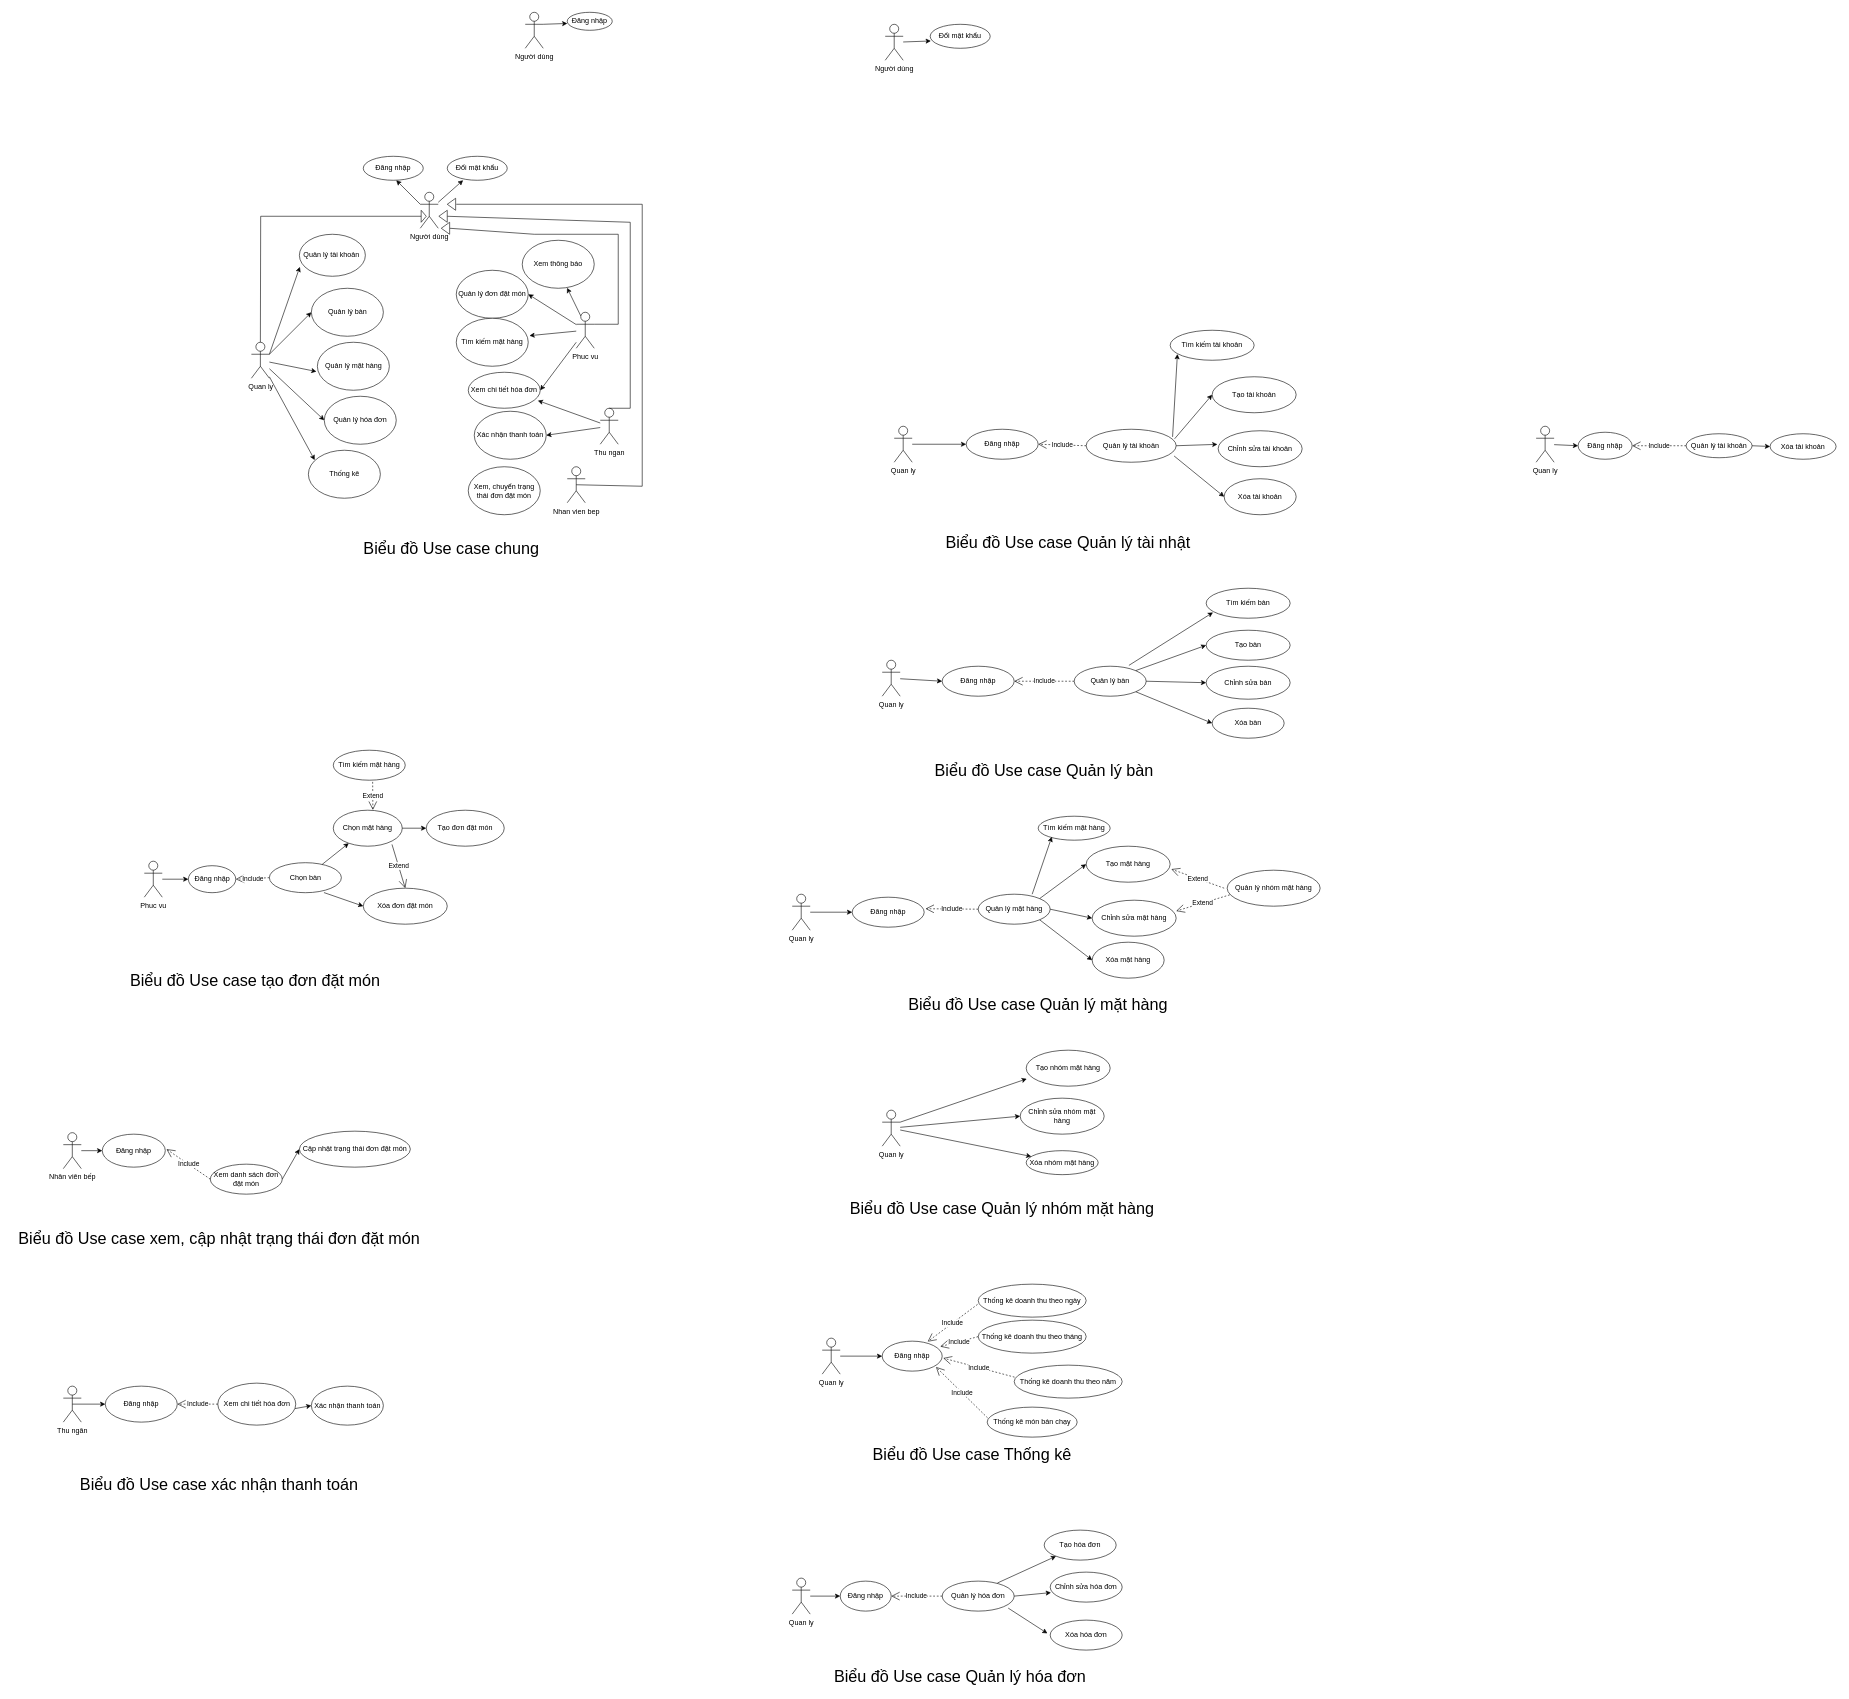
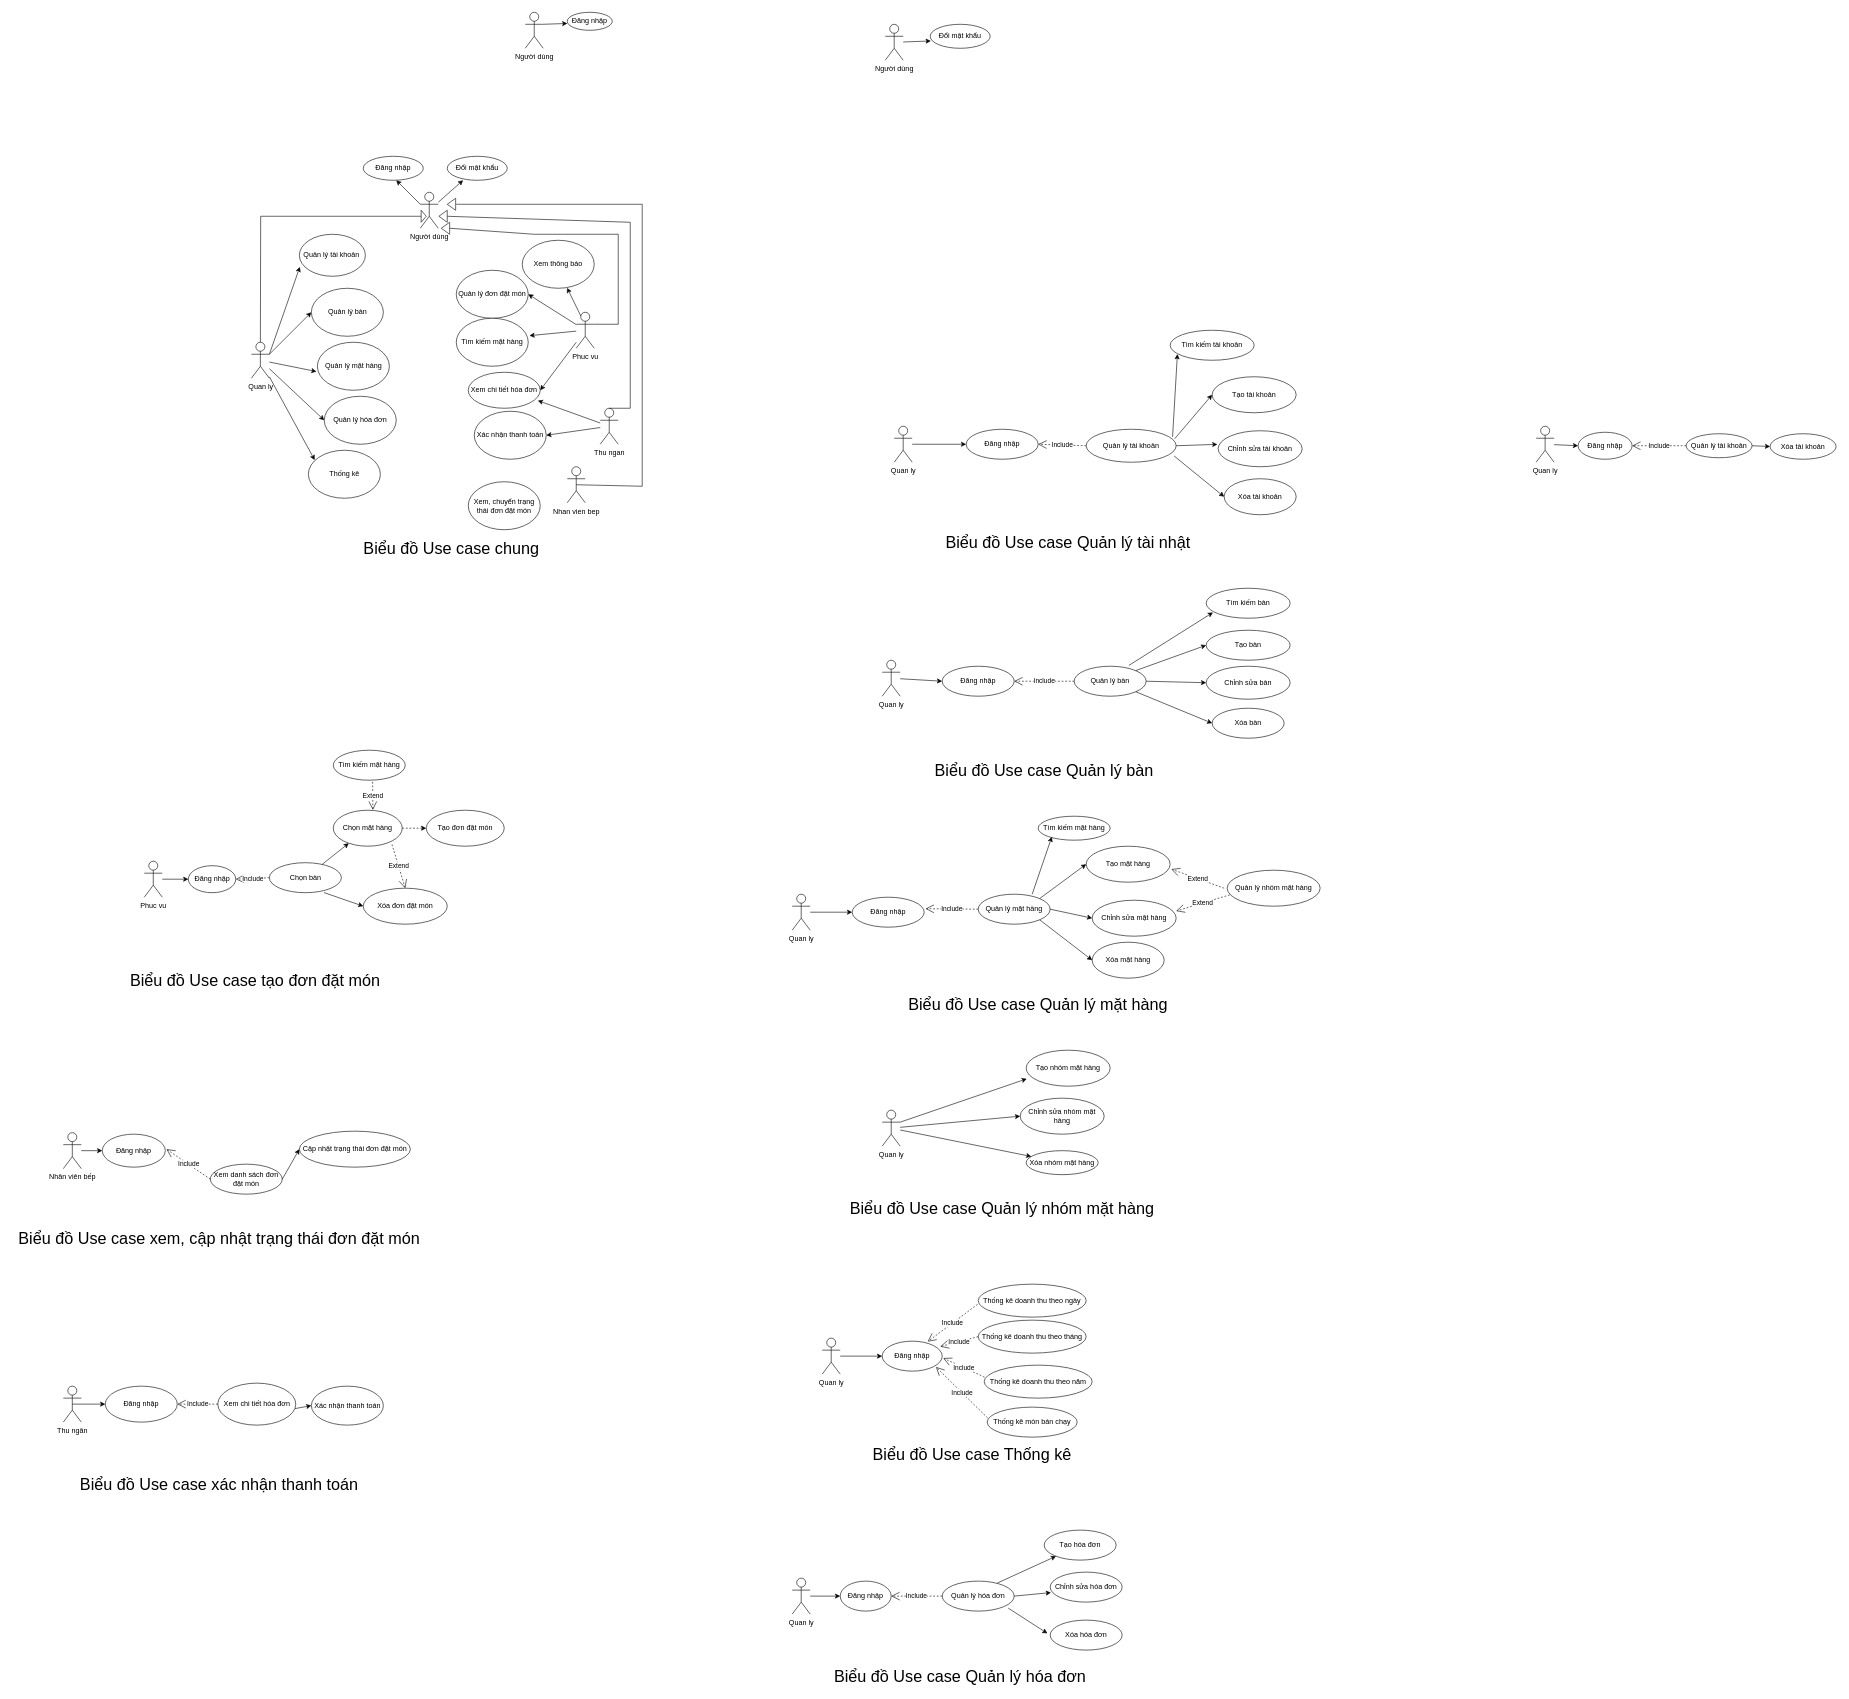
(504, 491) -> (504, 506)
(411, 828) -> (411, 828)
(399, 868) -> (399, 868)
(1068, 1382) -> (1038, 1382)
